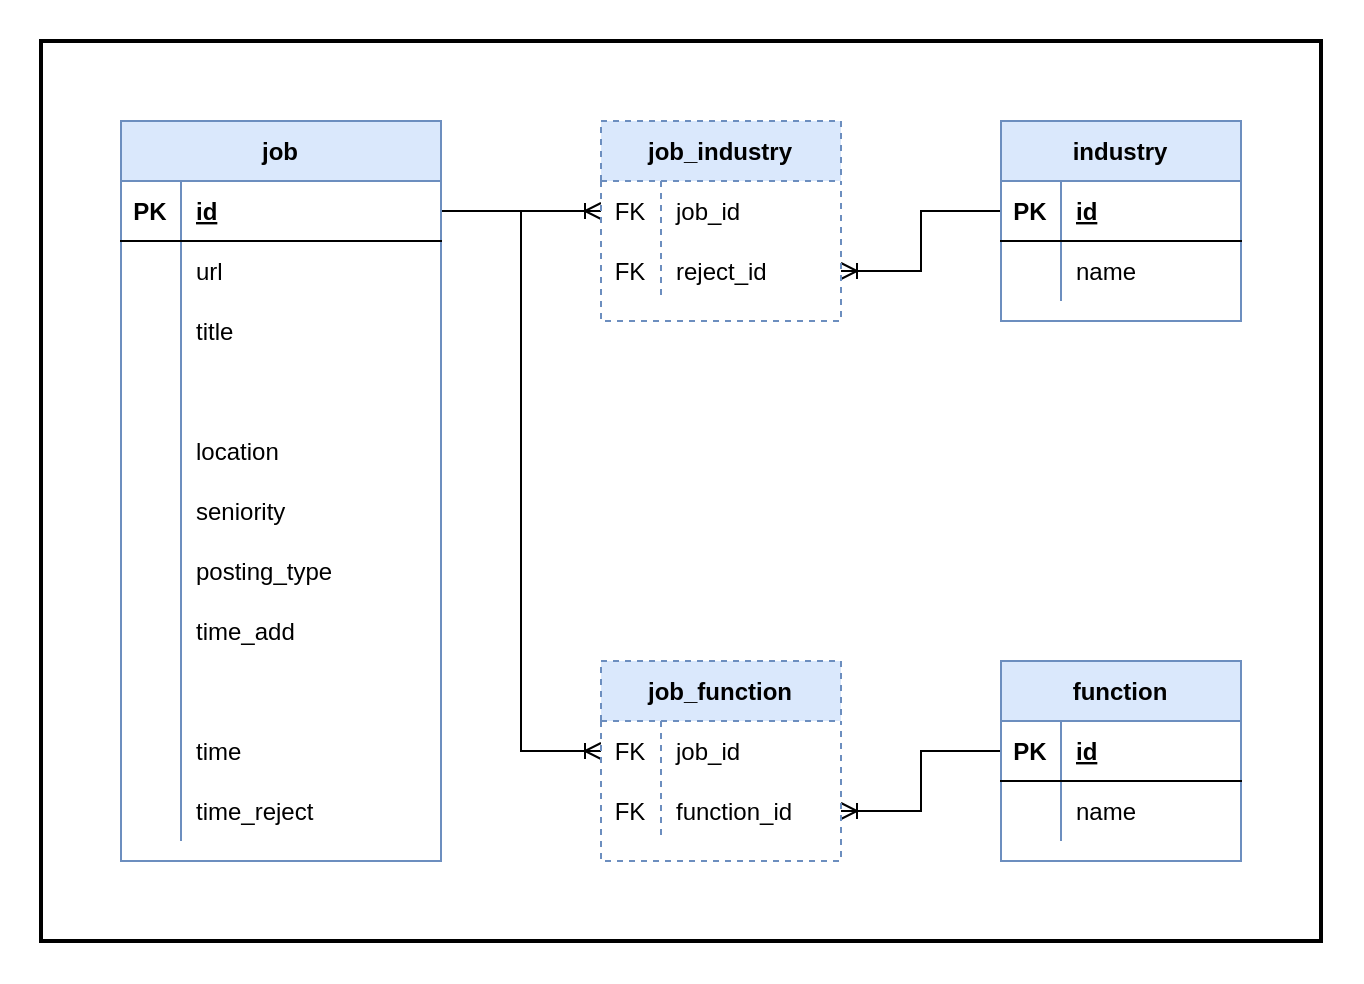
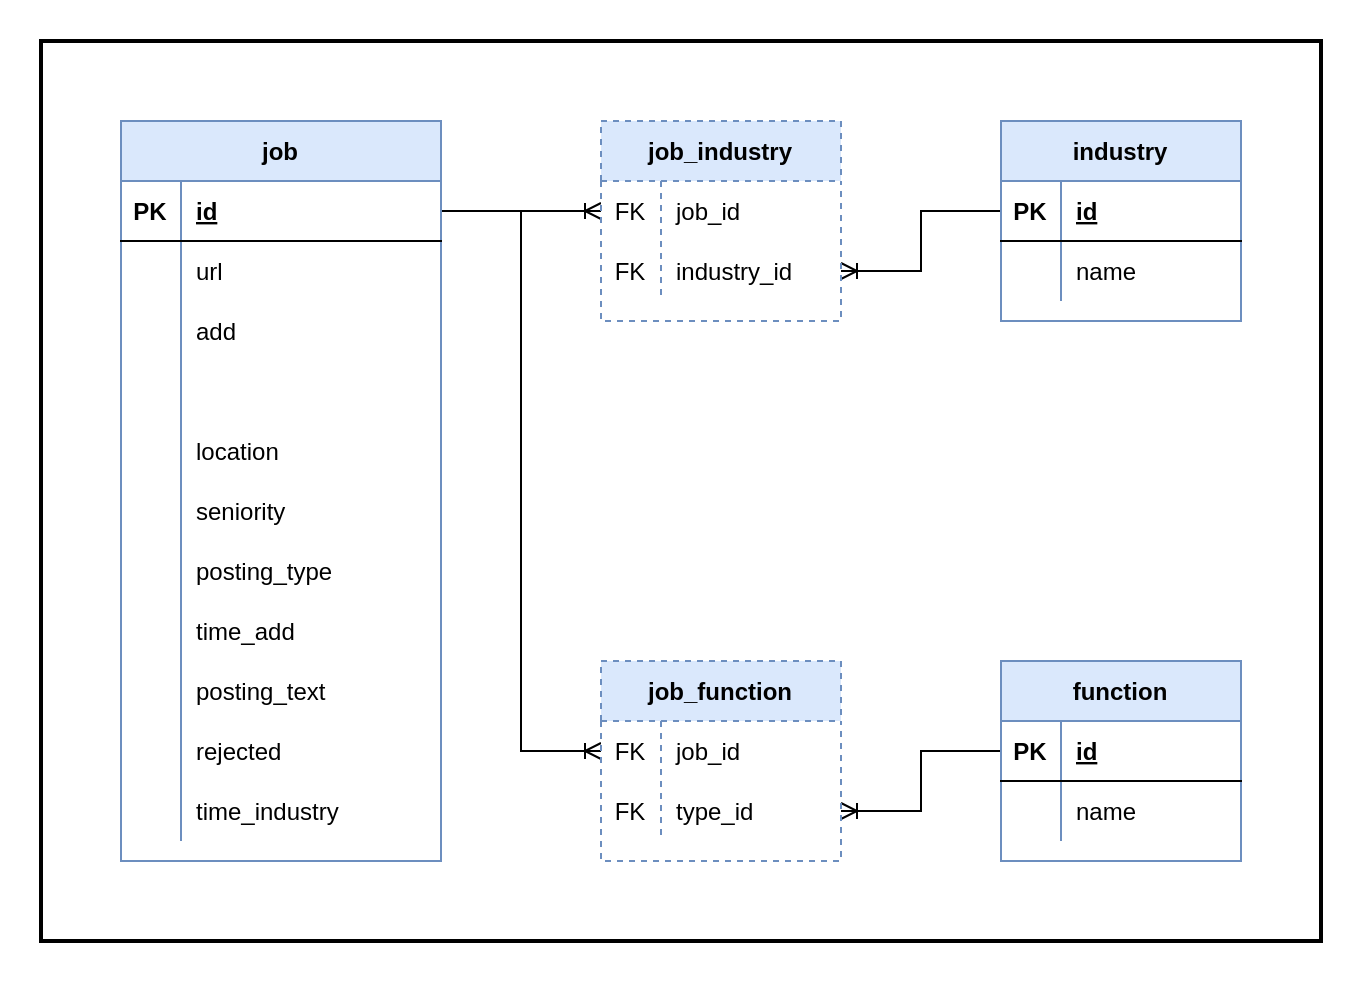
(733, 272) -> (744, 272)
(223, 332) -> (216, 332)
none -> (311, 691)
(220, 752) -> (250, 752)
(267, 812) -> (277, 812)
(744, 812) -> (720, 812)
